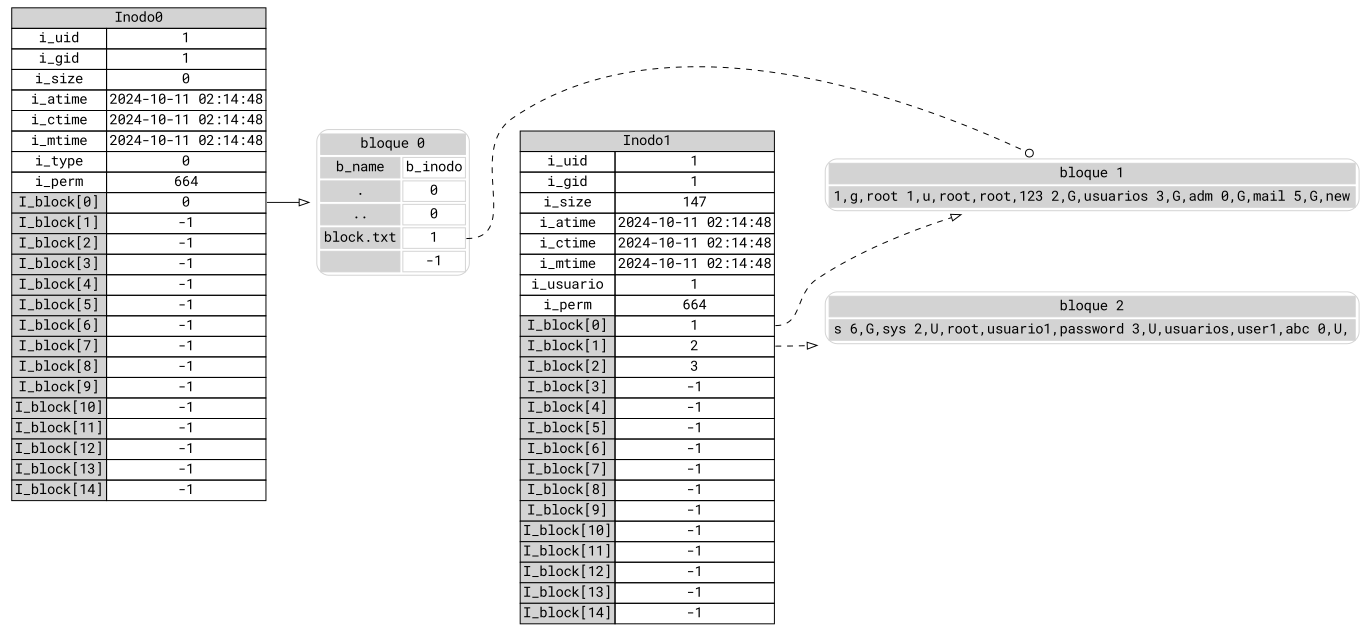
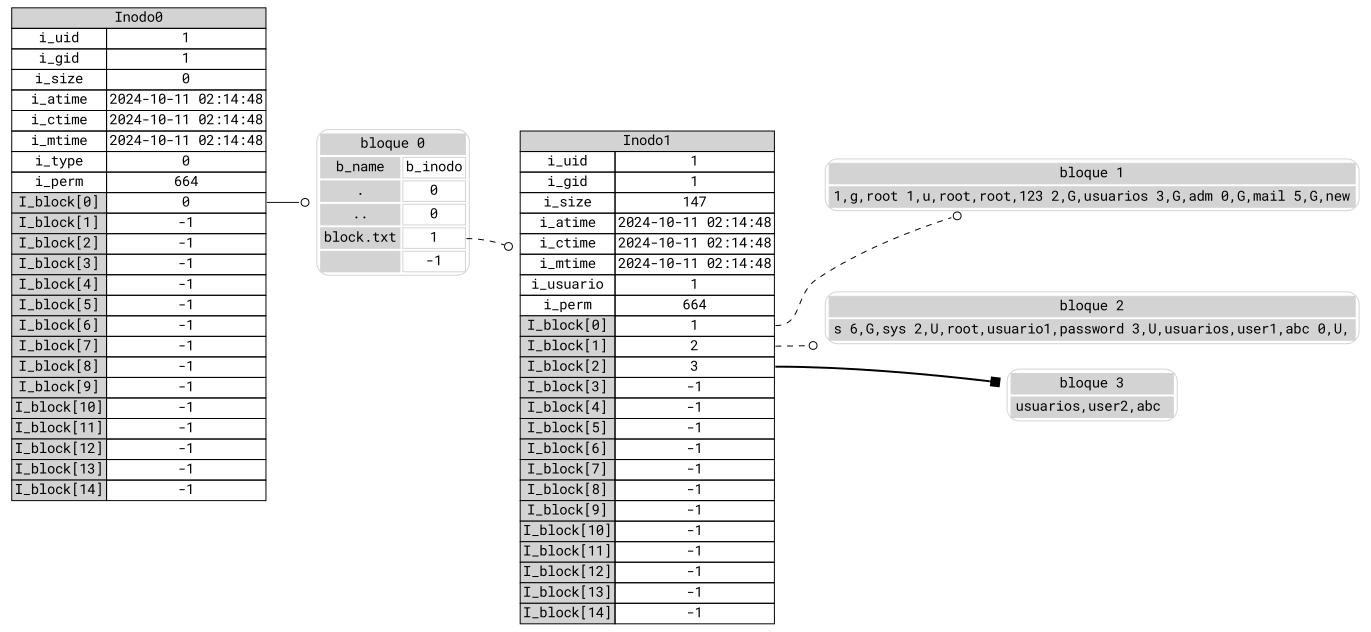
(699, 68) -> (486, 240)
(283, 202) -> (283, 202)
(852, 258) -> (852, 258)
(792, 346) -> (792, 346)
none -> (1092, 395)
